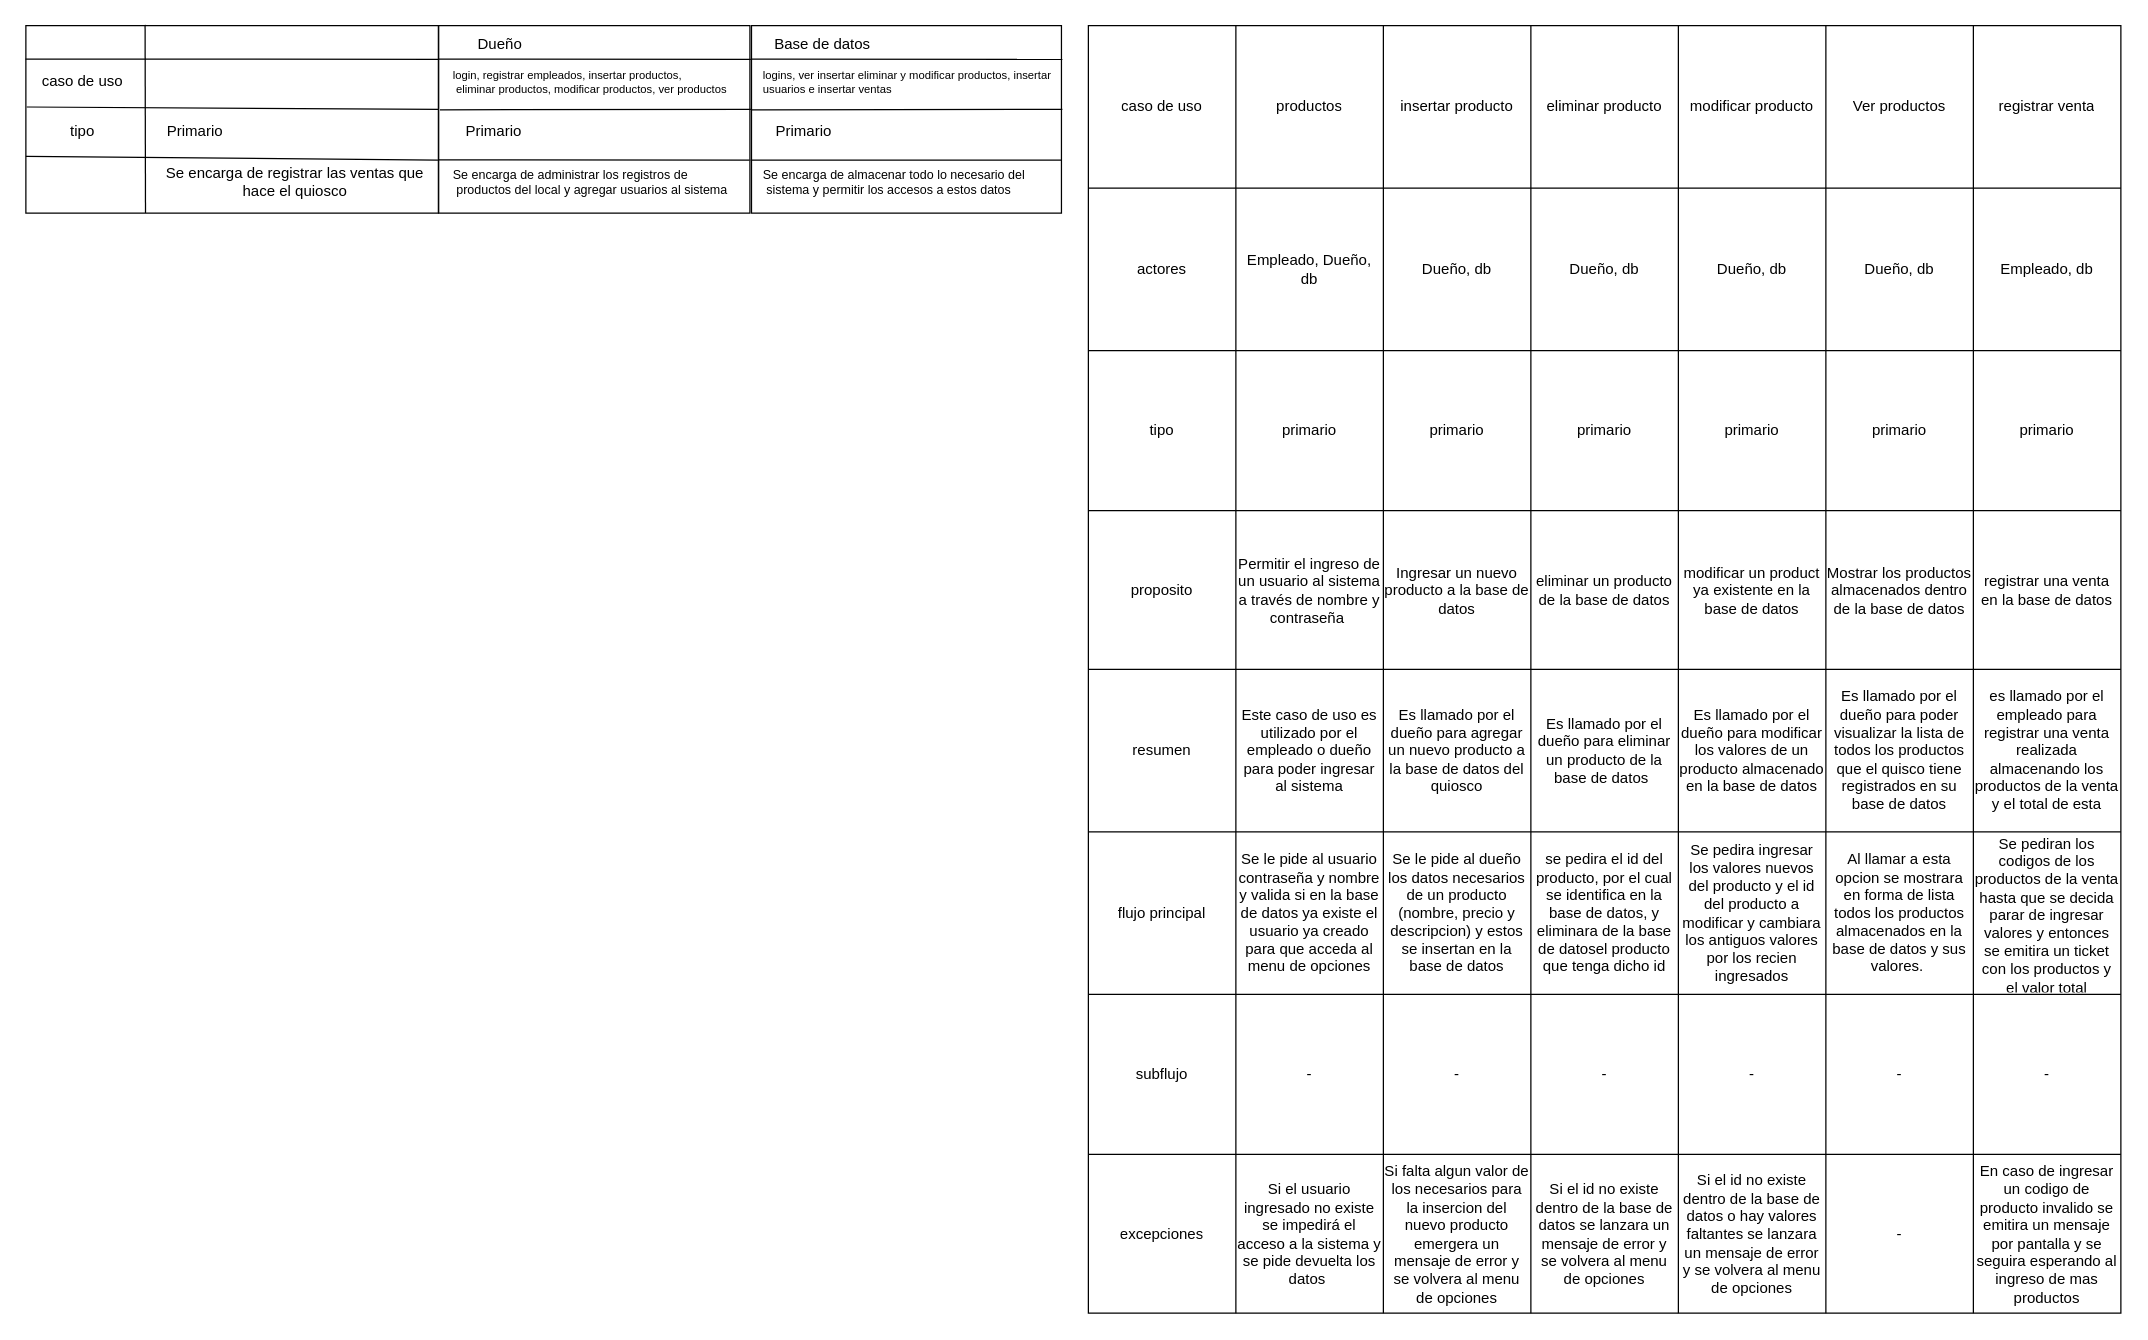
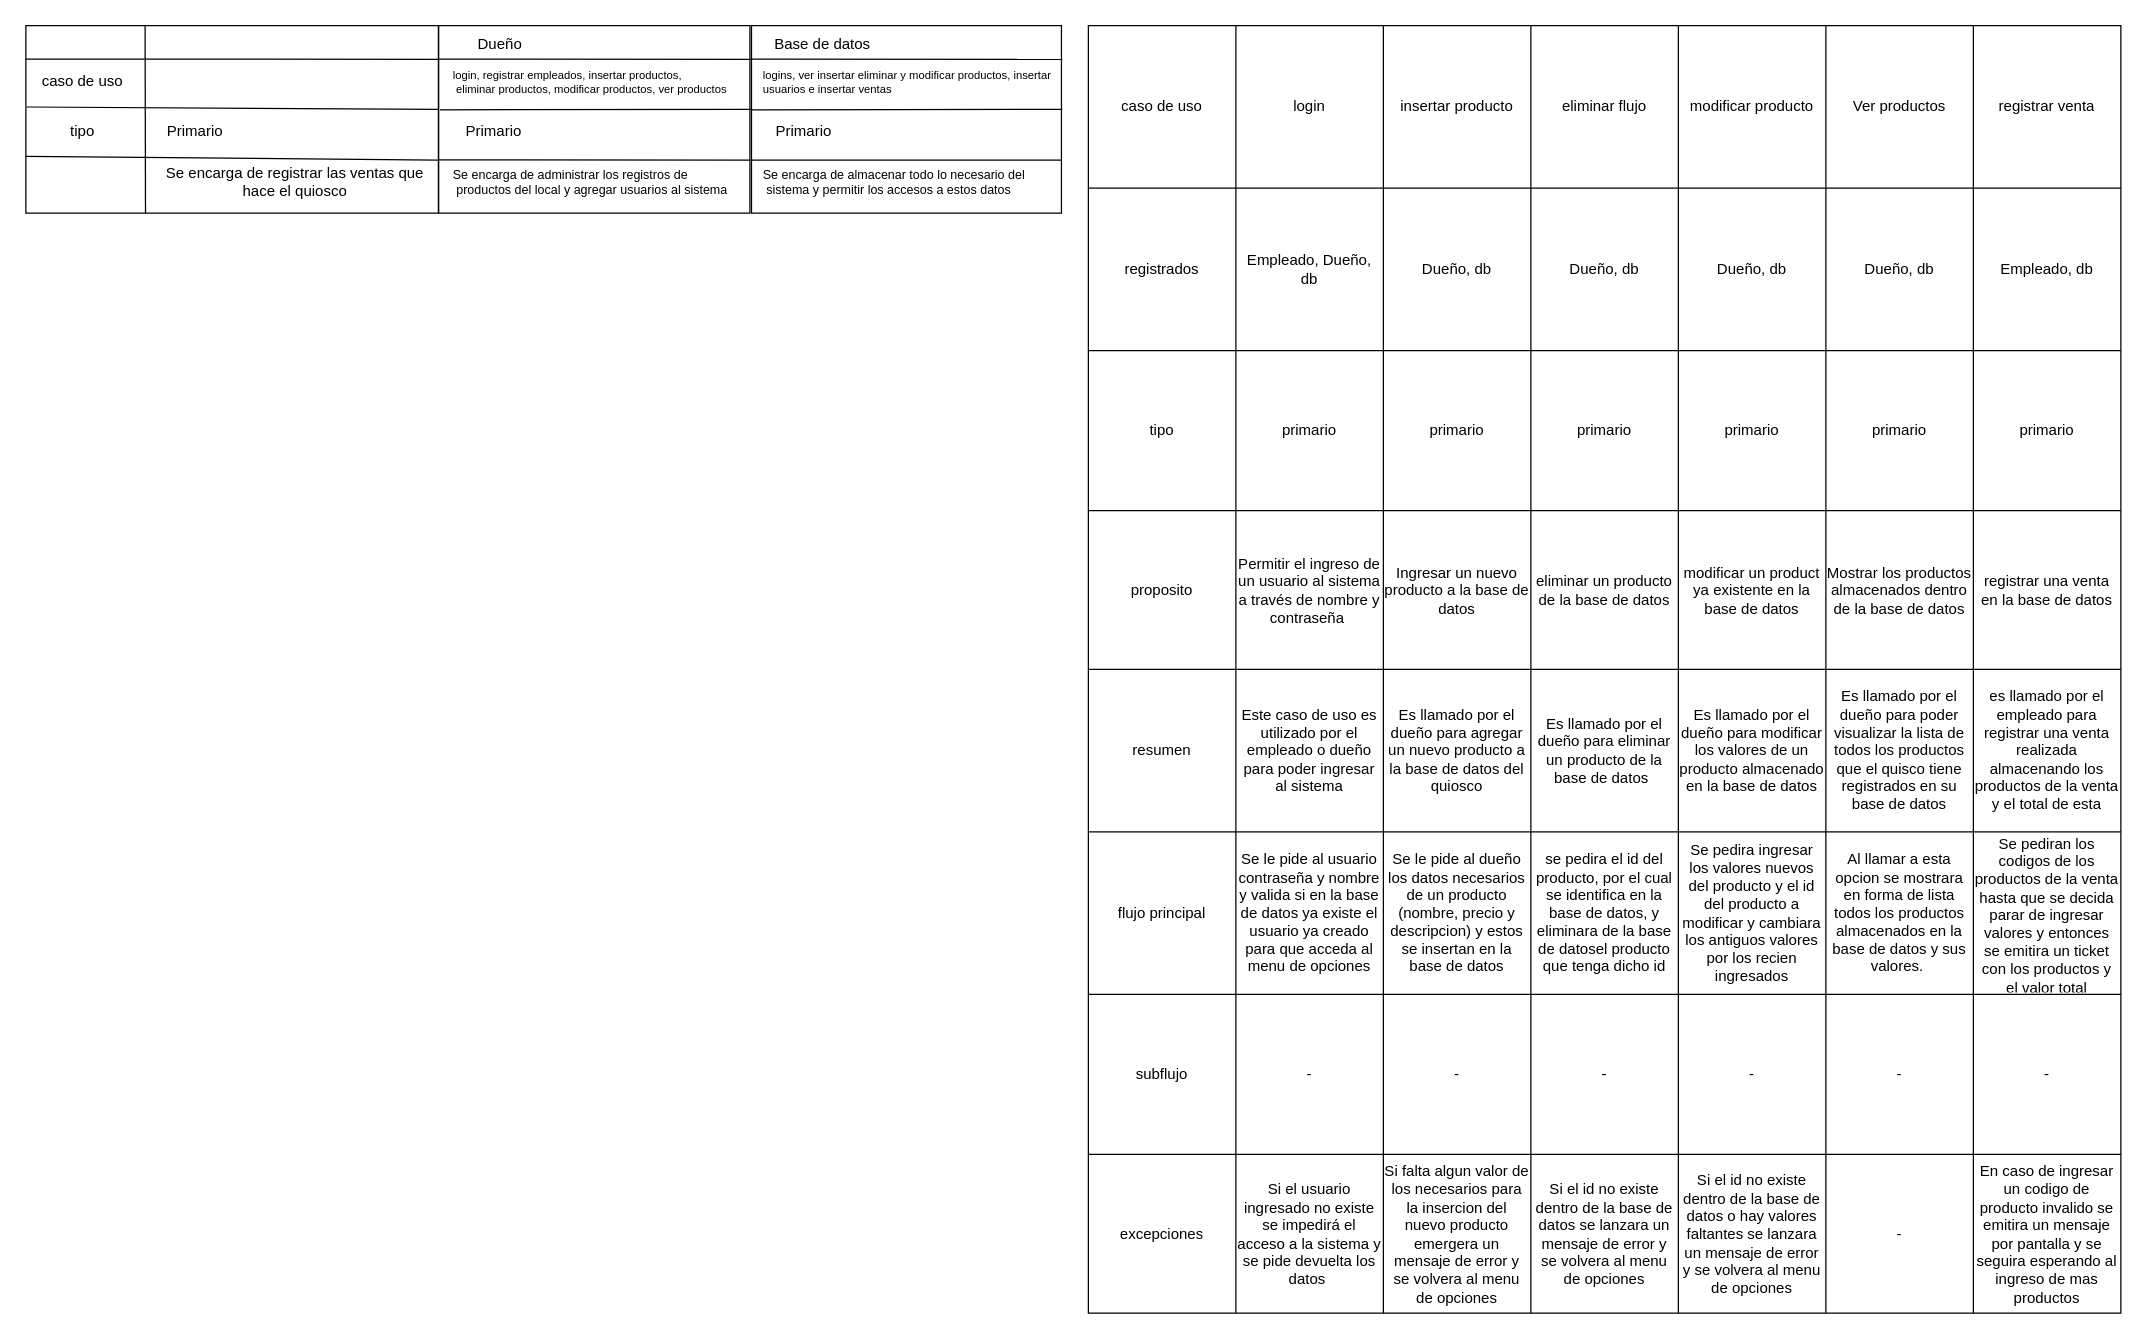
(1309, 107) -> (1309, 107)
(1604, 107) -> (1604, 107)
(1162, 269) -> (1162, 269)
